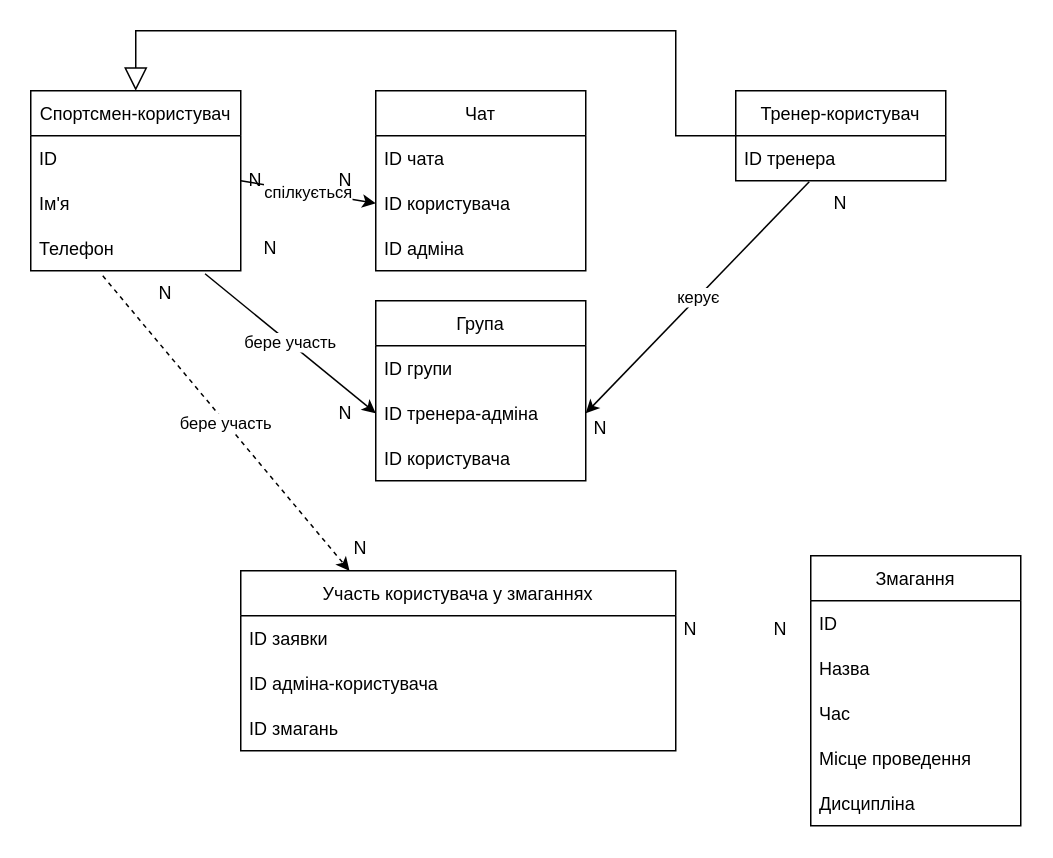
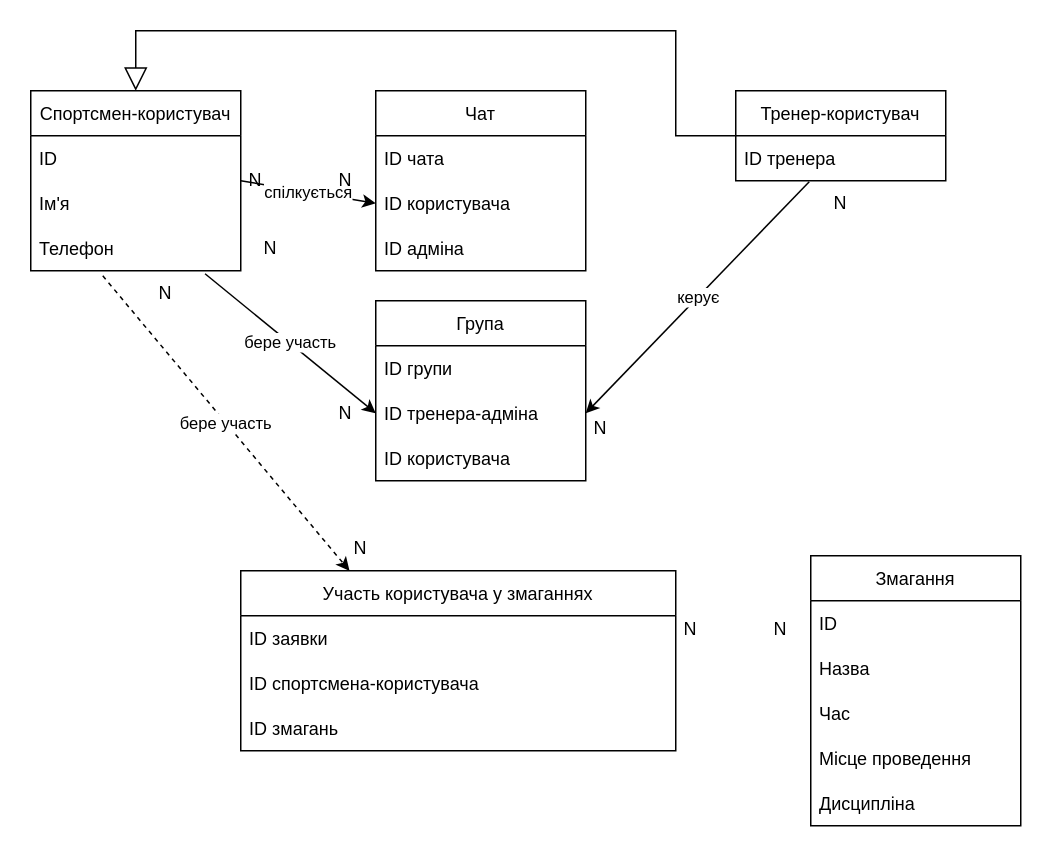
(355, 684) -> (375, 684)
